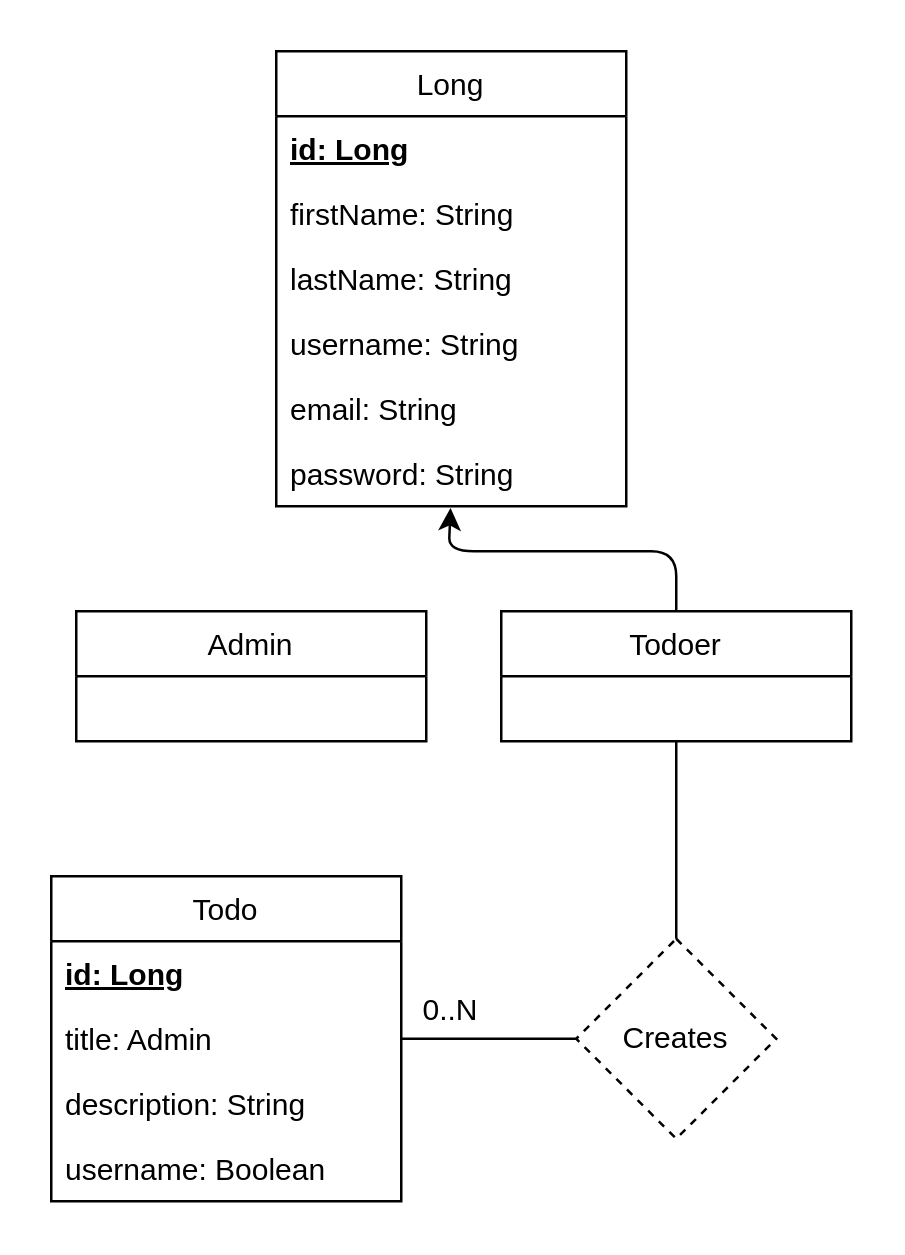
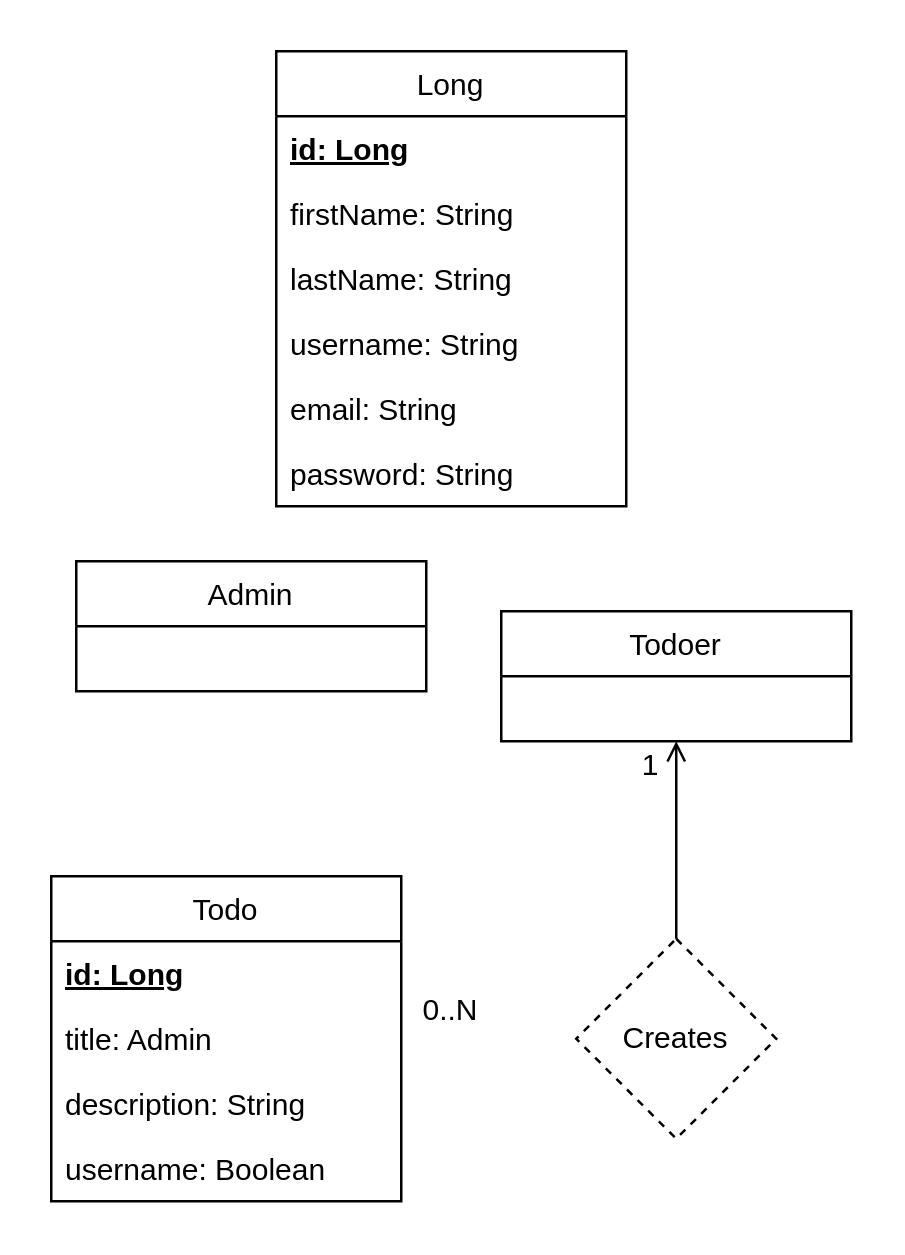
(578, 551) -> none
(251, 676) -> (251, 626)
(676, 749) -> (676, 750)
none -> (651, 766)
(491, 1039) -> none
